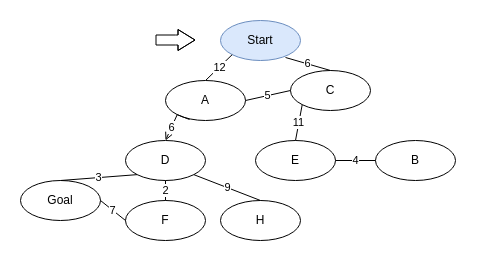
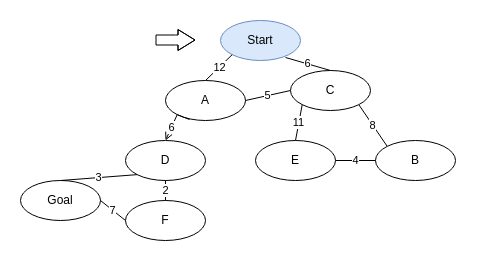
none -> (373, 126)
(227, 187) -> none
(261, 221) -> none
